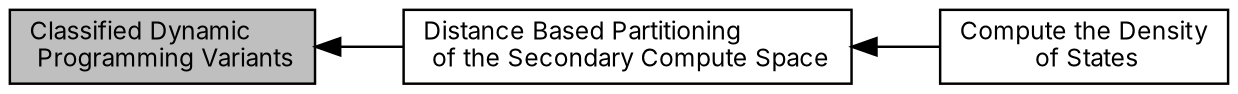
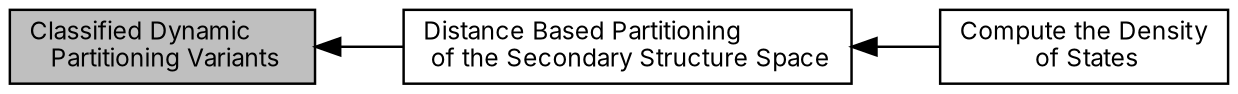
(162, 47) -> (162, 47)
(628, 47) -> (628, 47)
